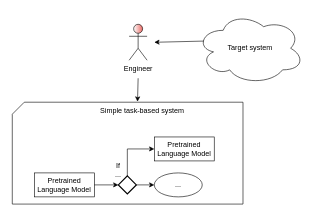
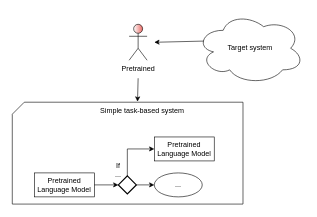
(139, 69) -> (139, 69)
